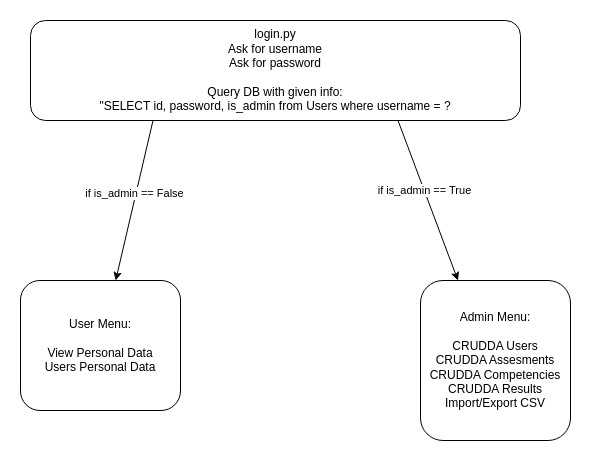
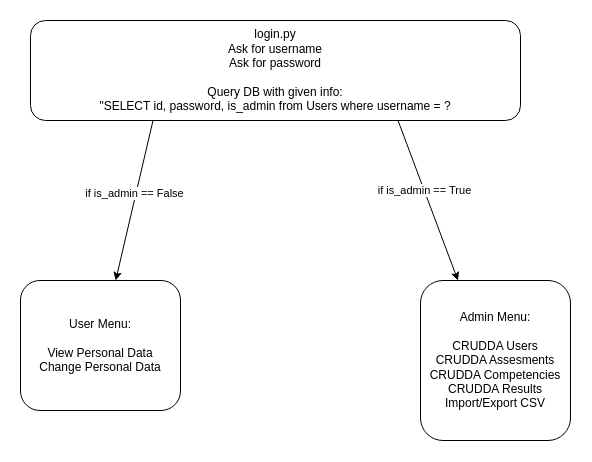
(101, 346) -> (101, 346)
